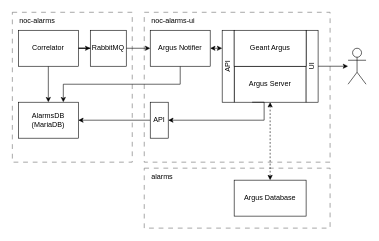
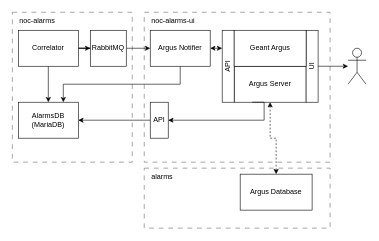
(270, 198) -> (276, 192)
